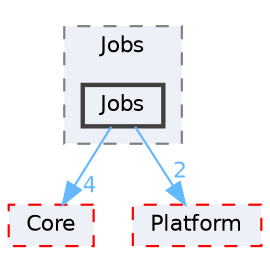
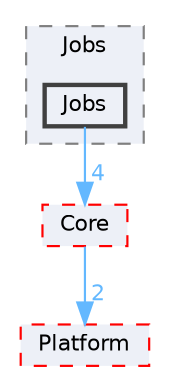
(155, 158) -> (85, 275)
